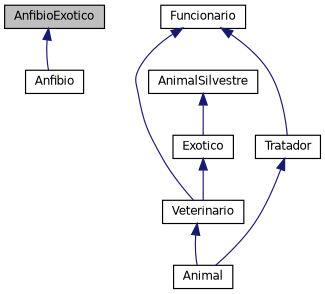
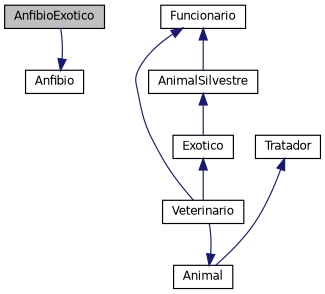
(47, 55) -> (62, 44)
(272, 78) -> (203, 55)
(195, 250) -> (211, 239)
